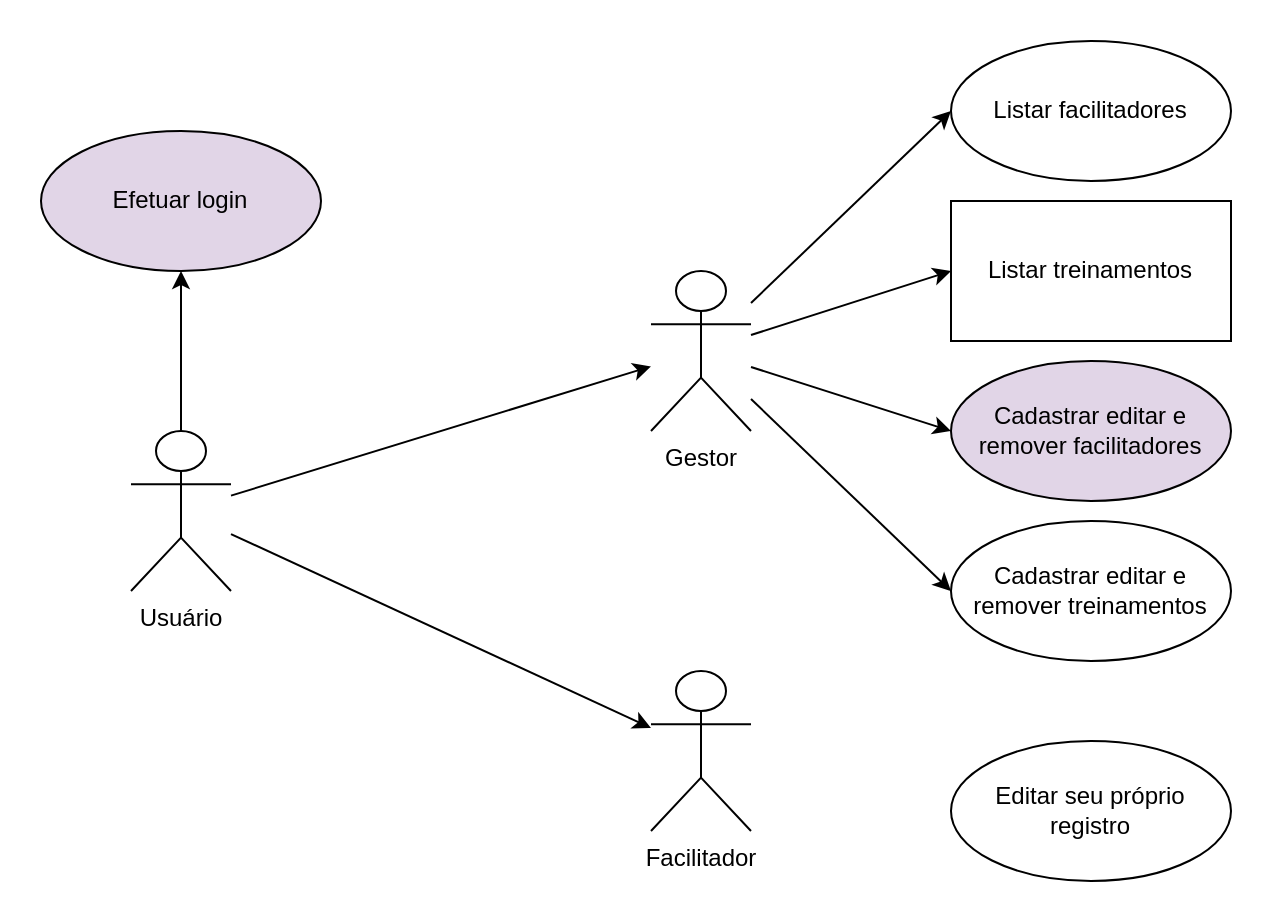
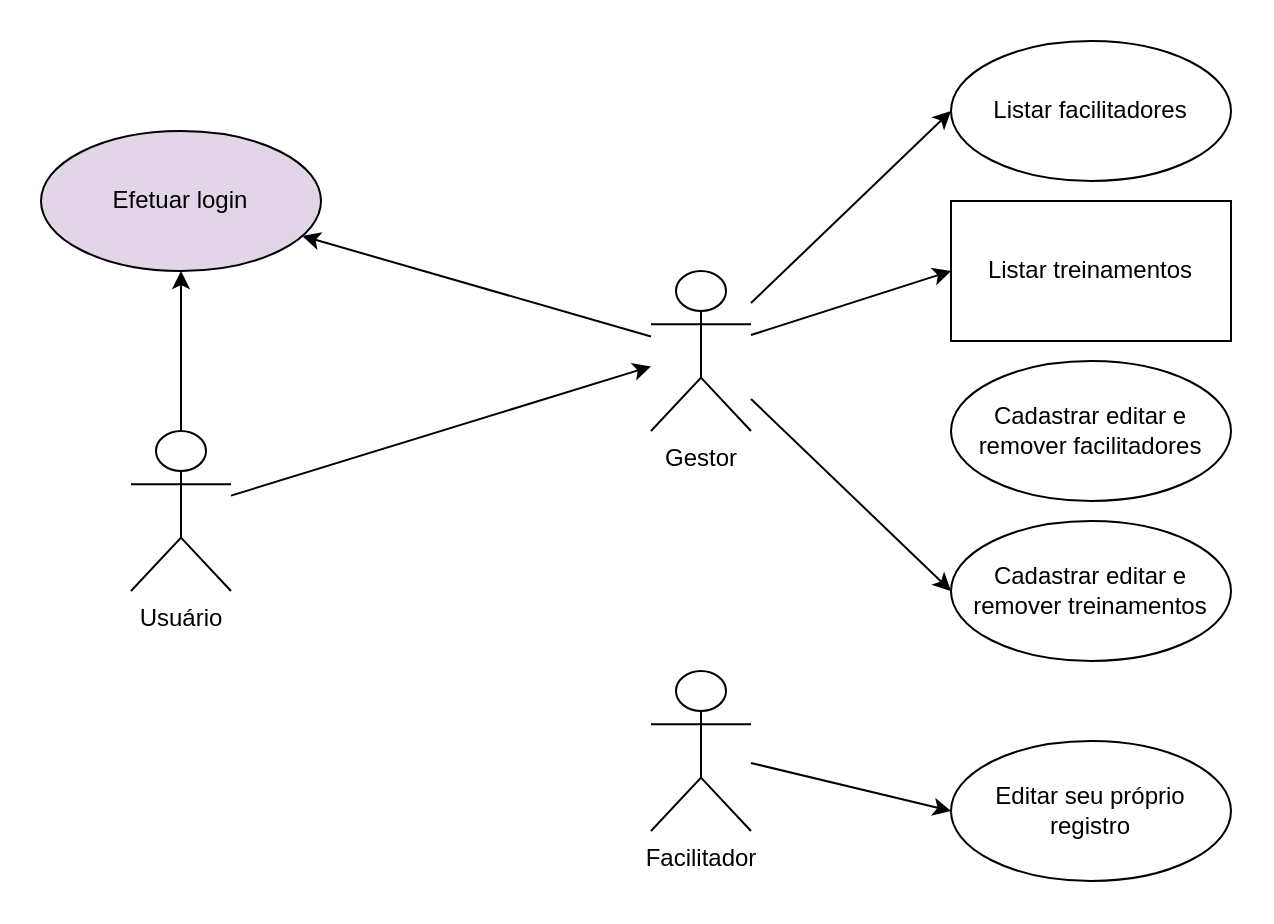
(844, 397) -> (483, 288)
(1091, 431) -> (1091, 431)
(435, 628) -> none
none -> (845, 786)
